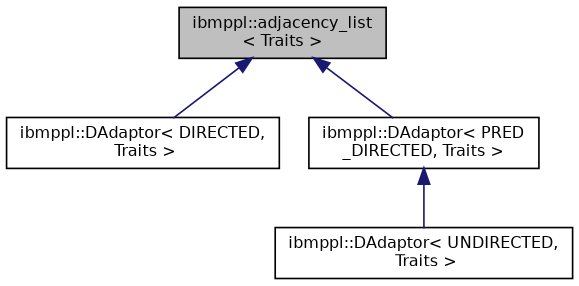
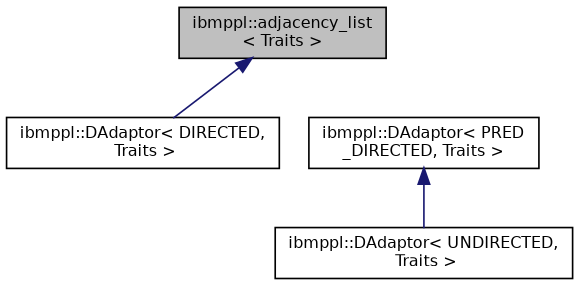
(360, 93) -> none
